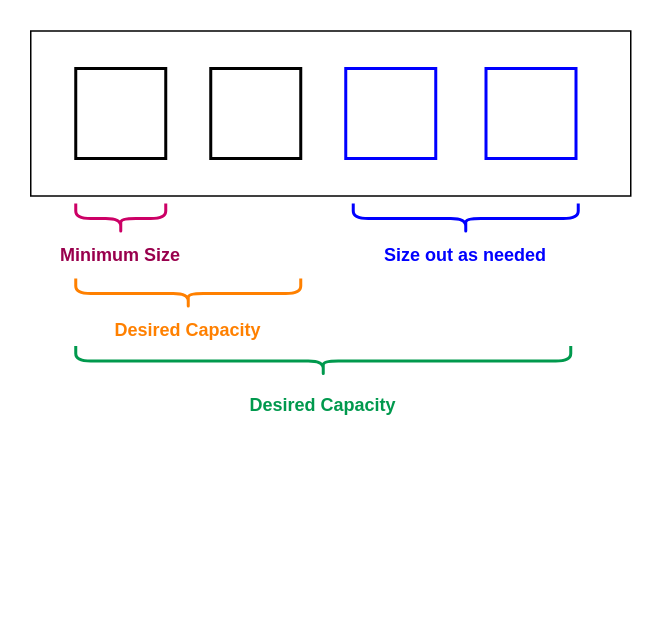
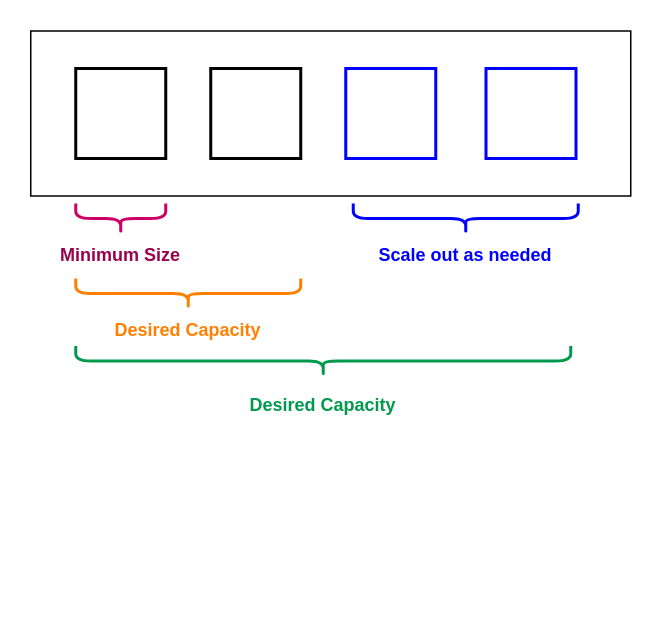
(466, 256) -> (466, 256)
